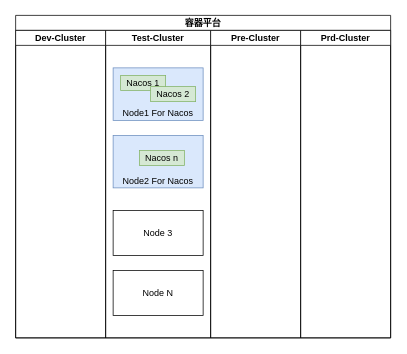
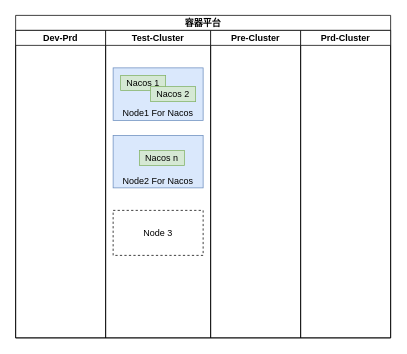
(60, 38) -> (60, 38)
(158, 233) -> (158, 233)
(158, 293) -> none
